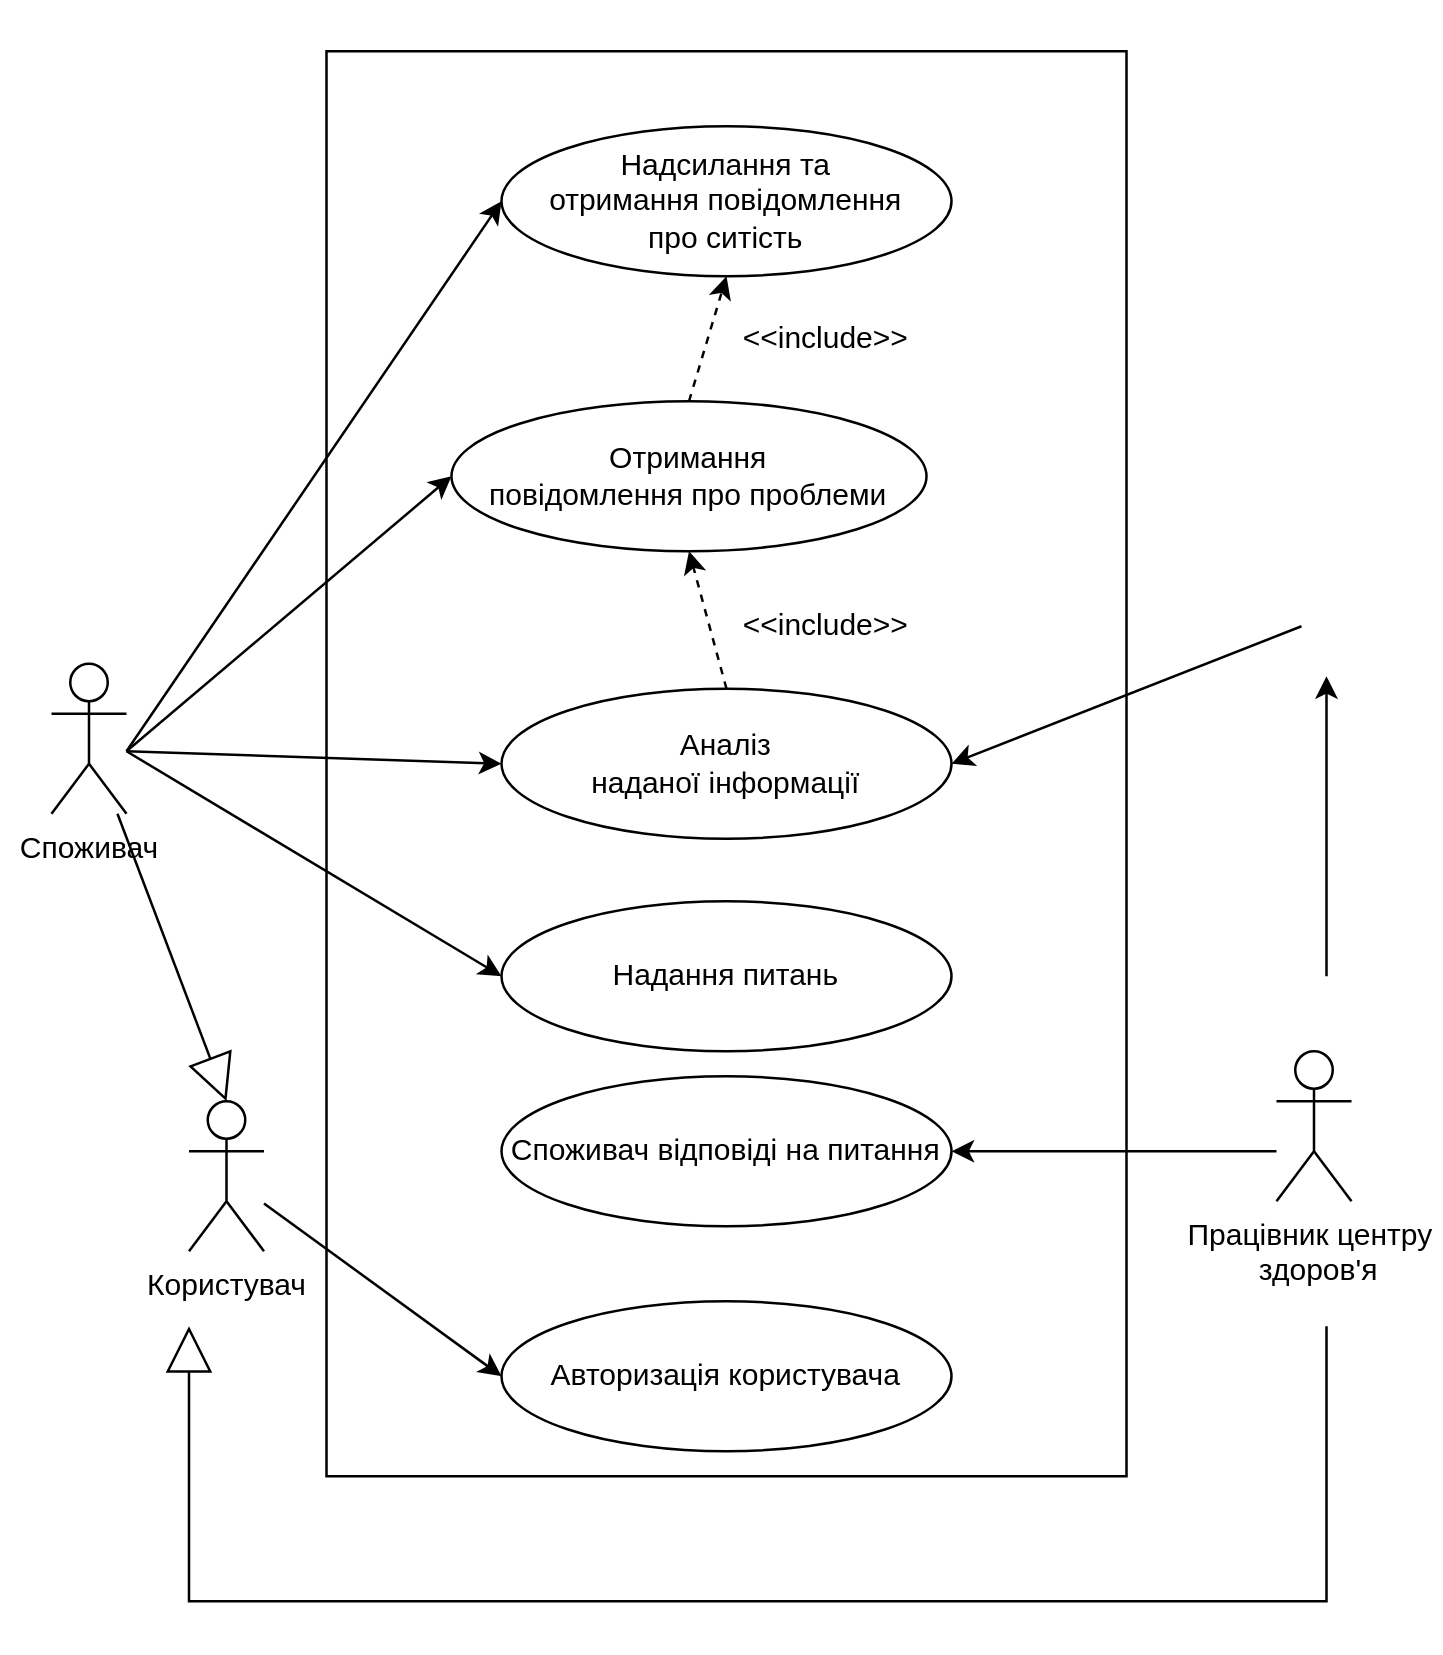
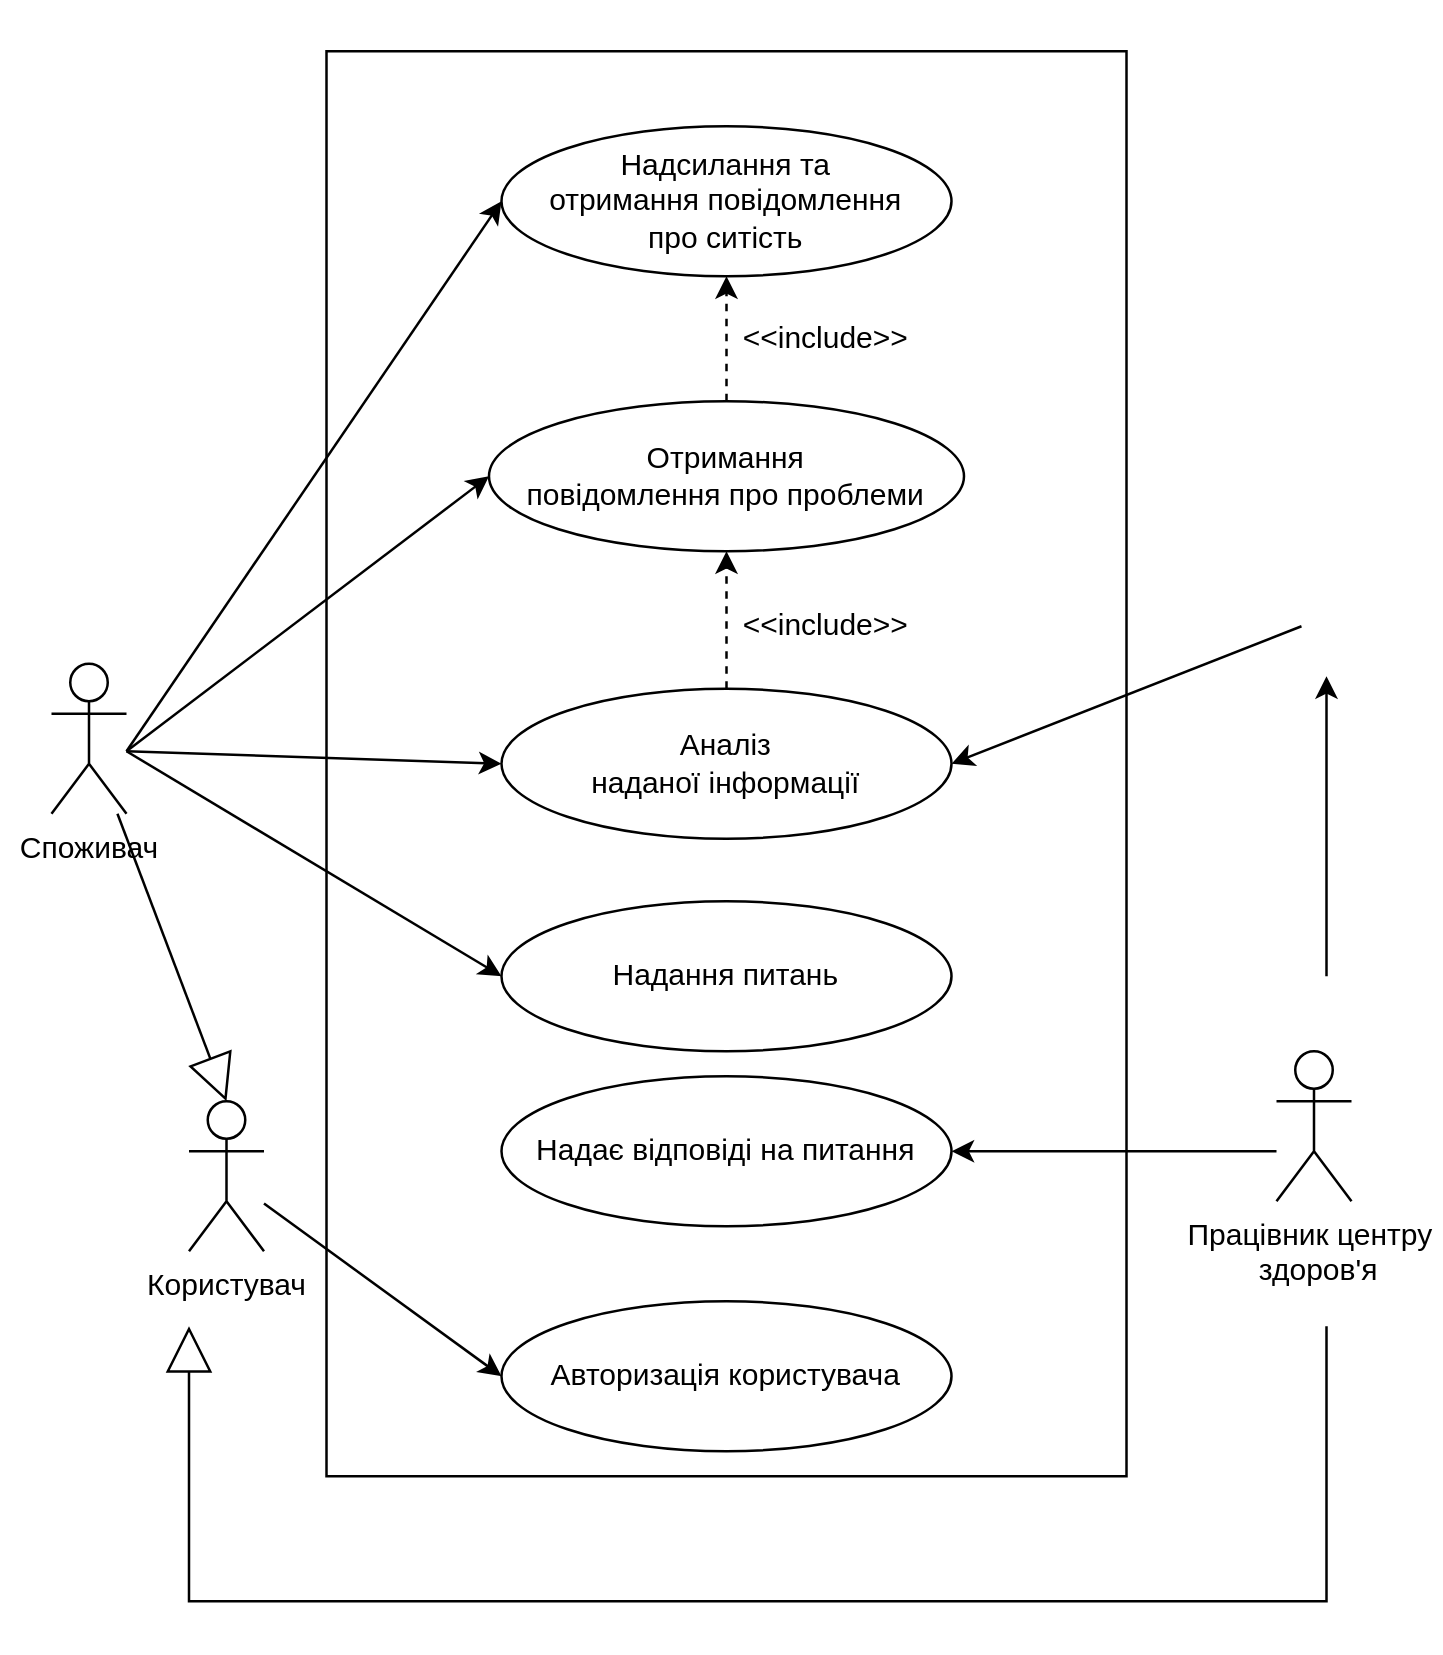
(689, 476) -> (726, 476)
(726, 1151) -> (726, 1151)
